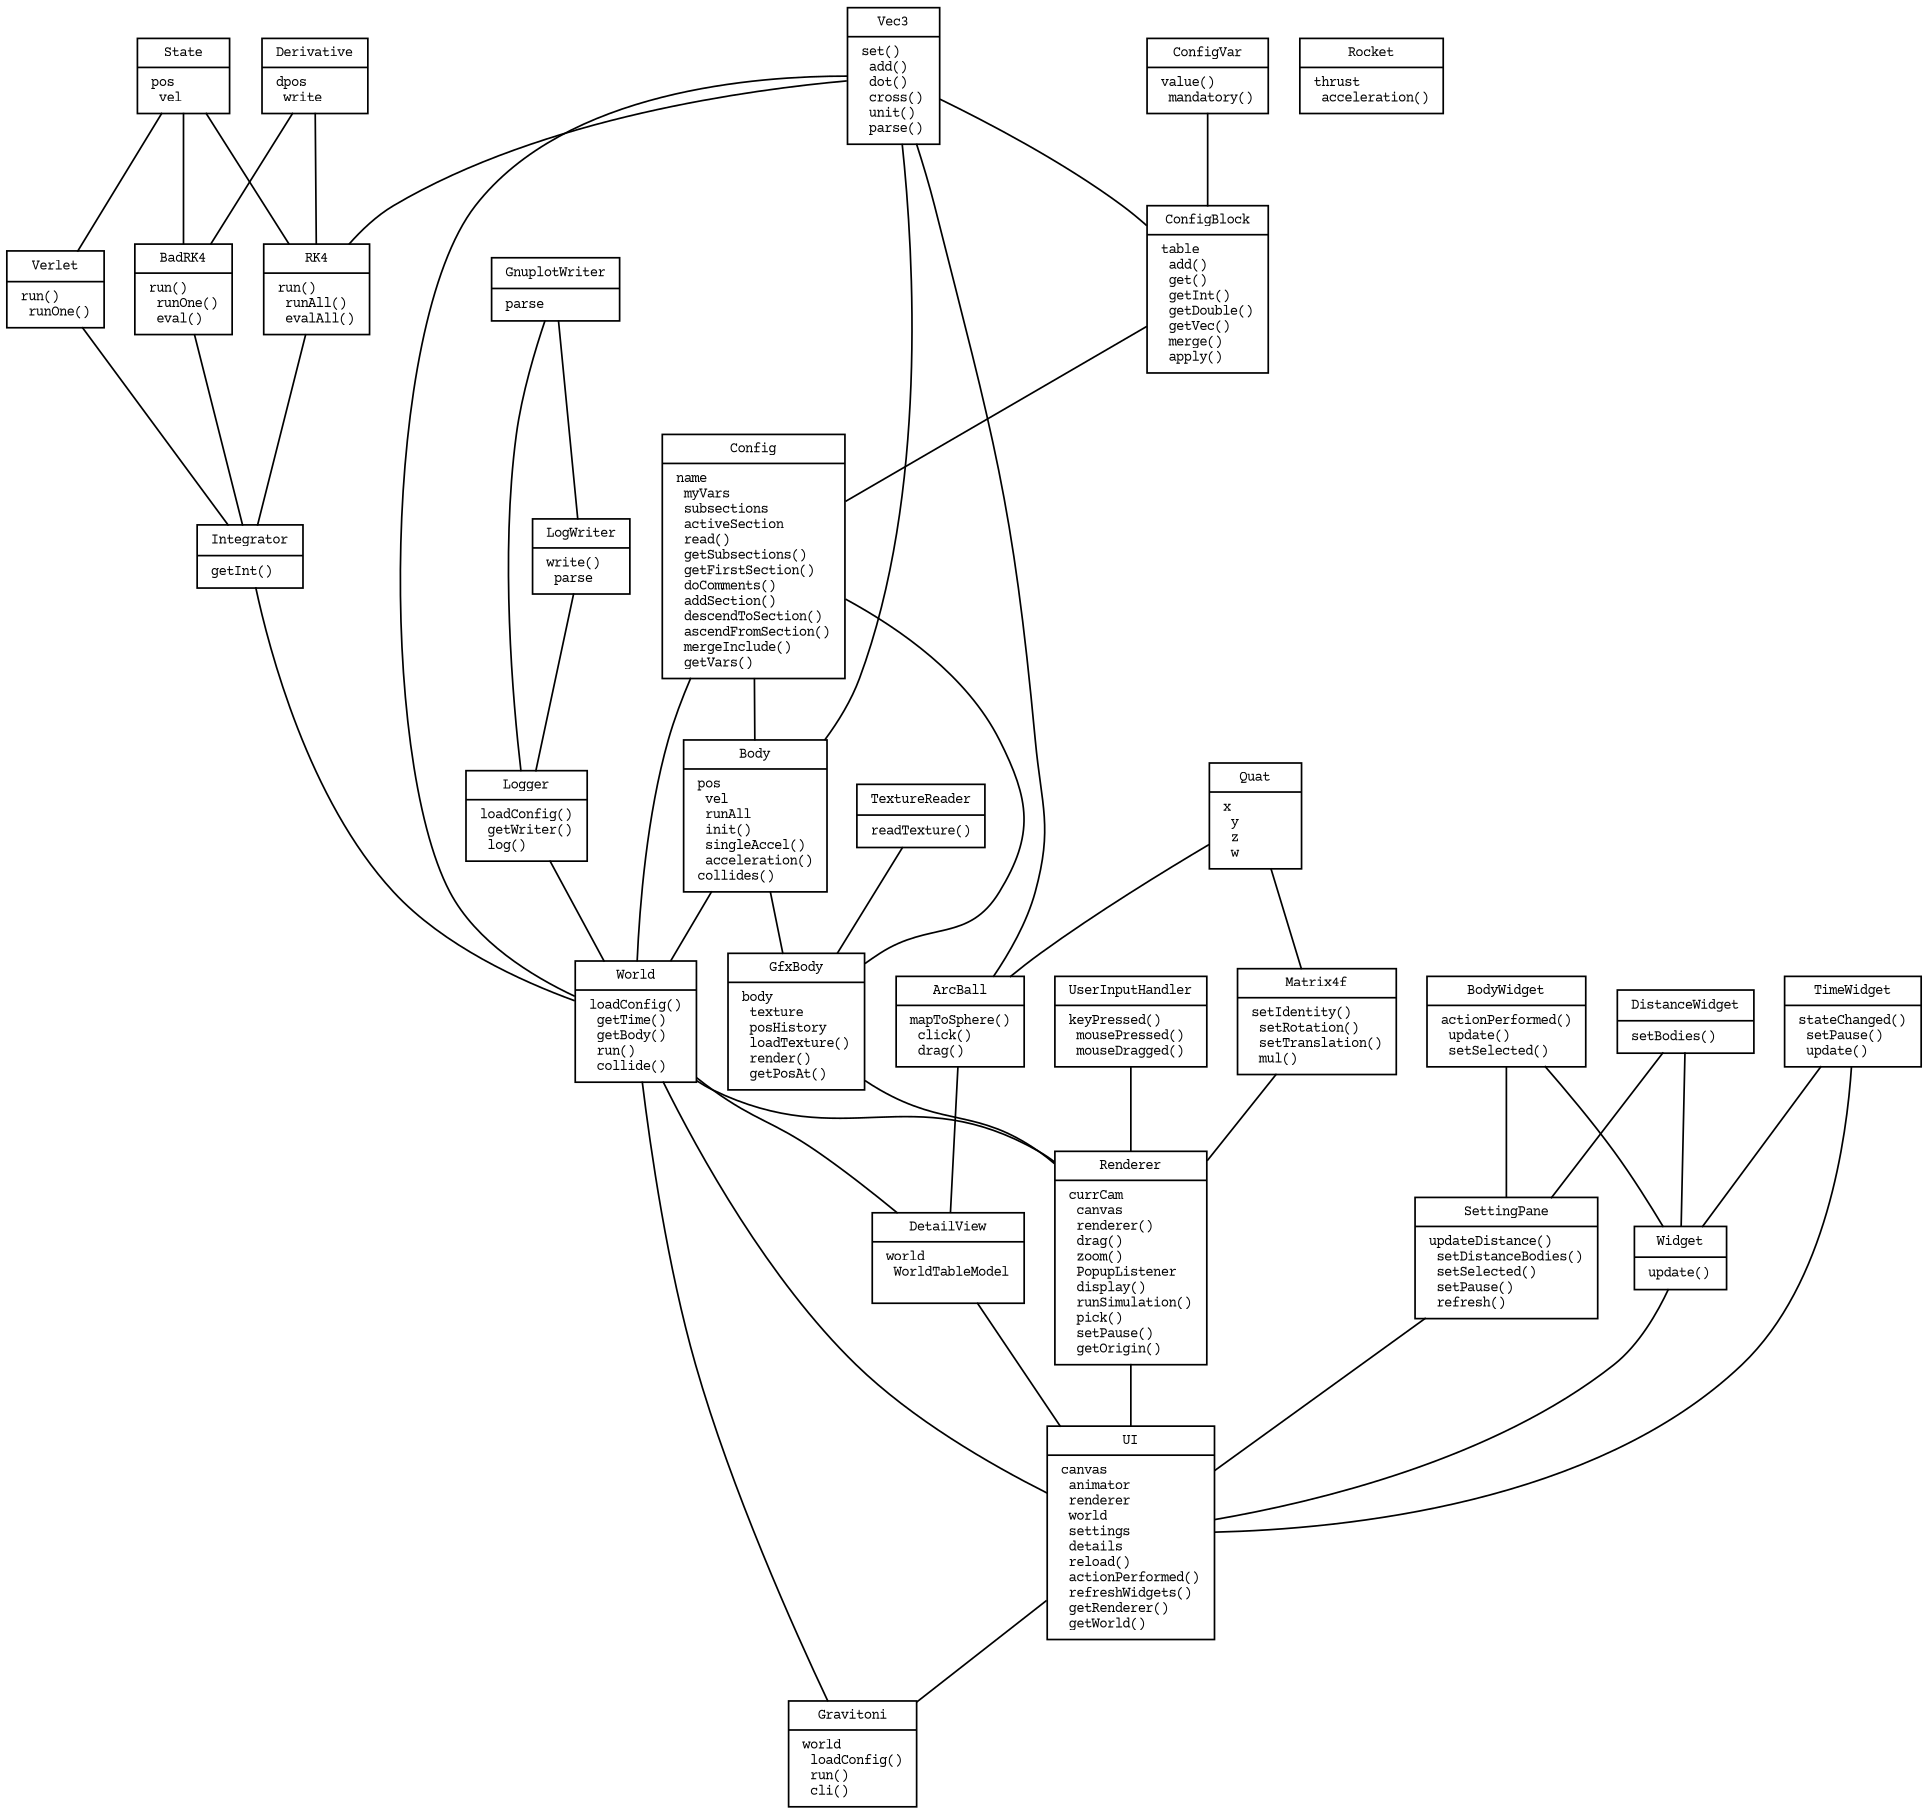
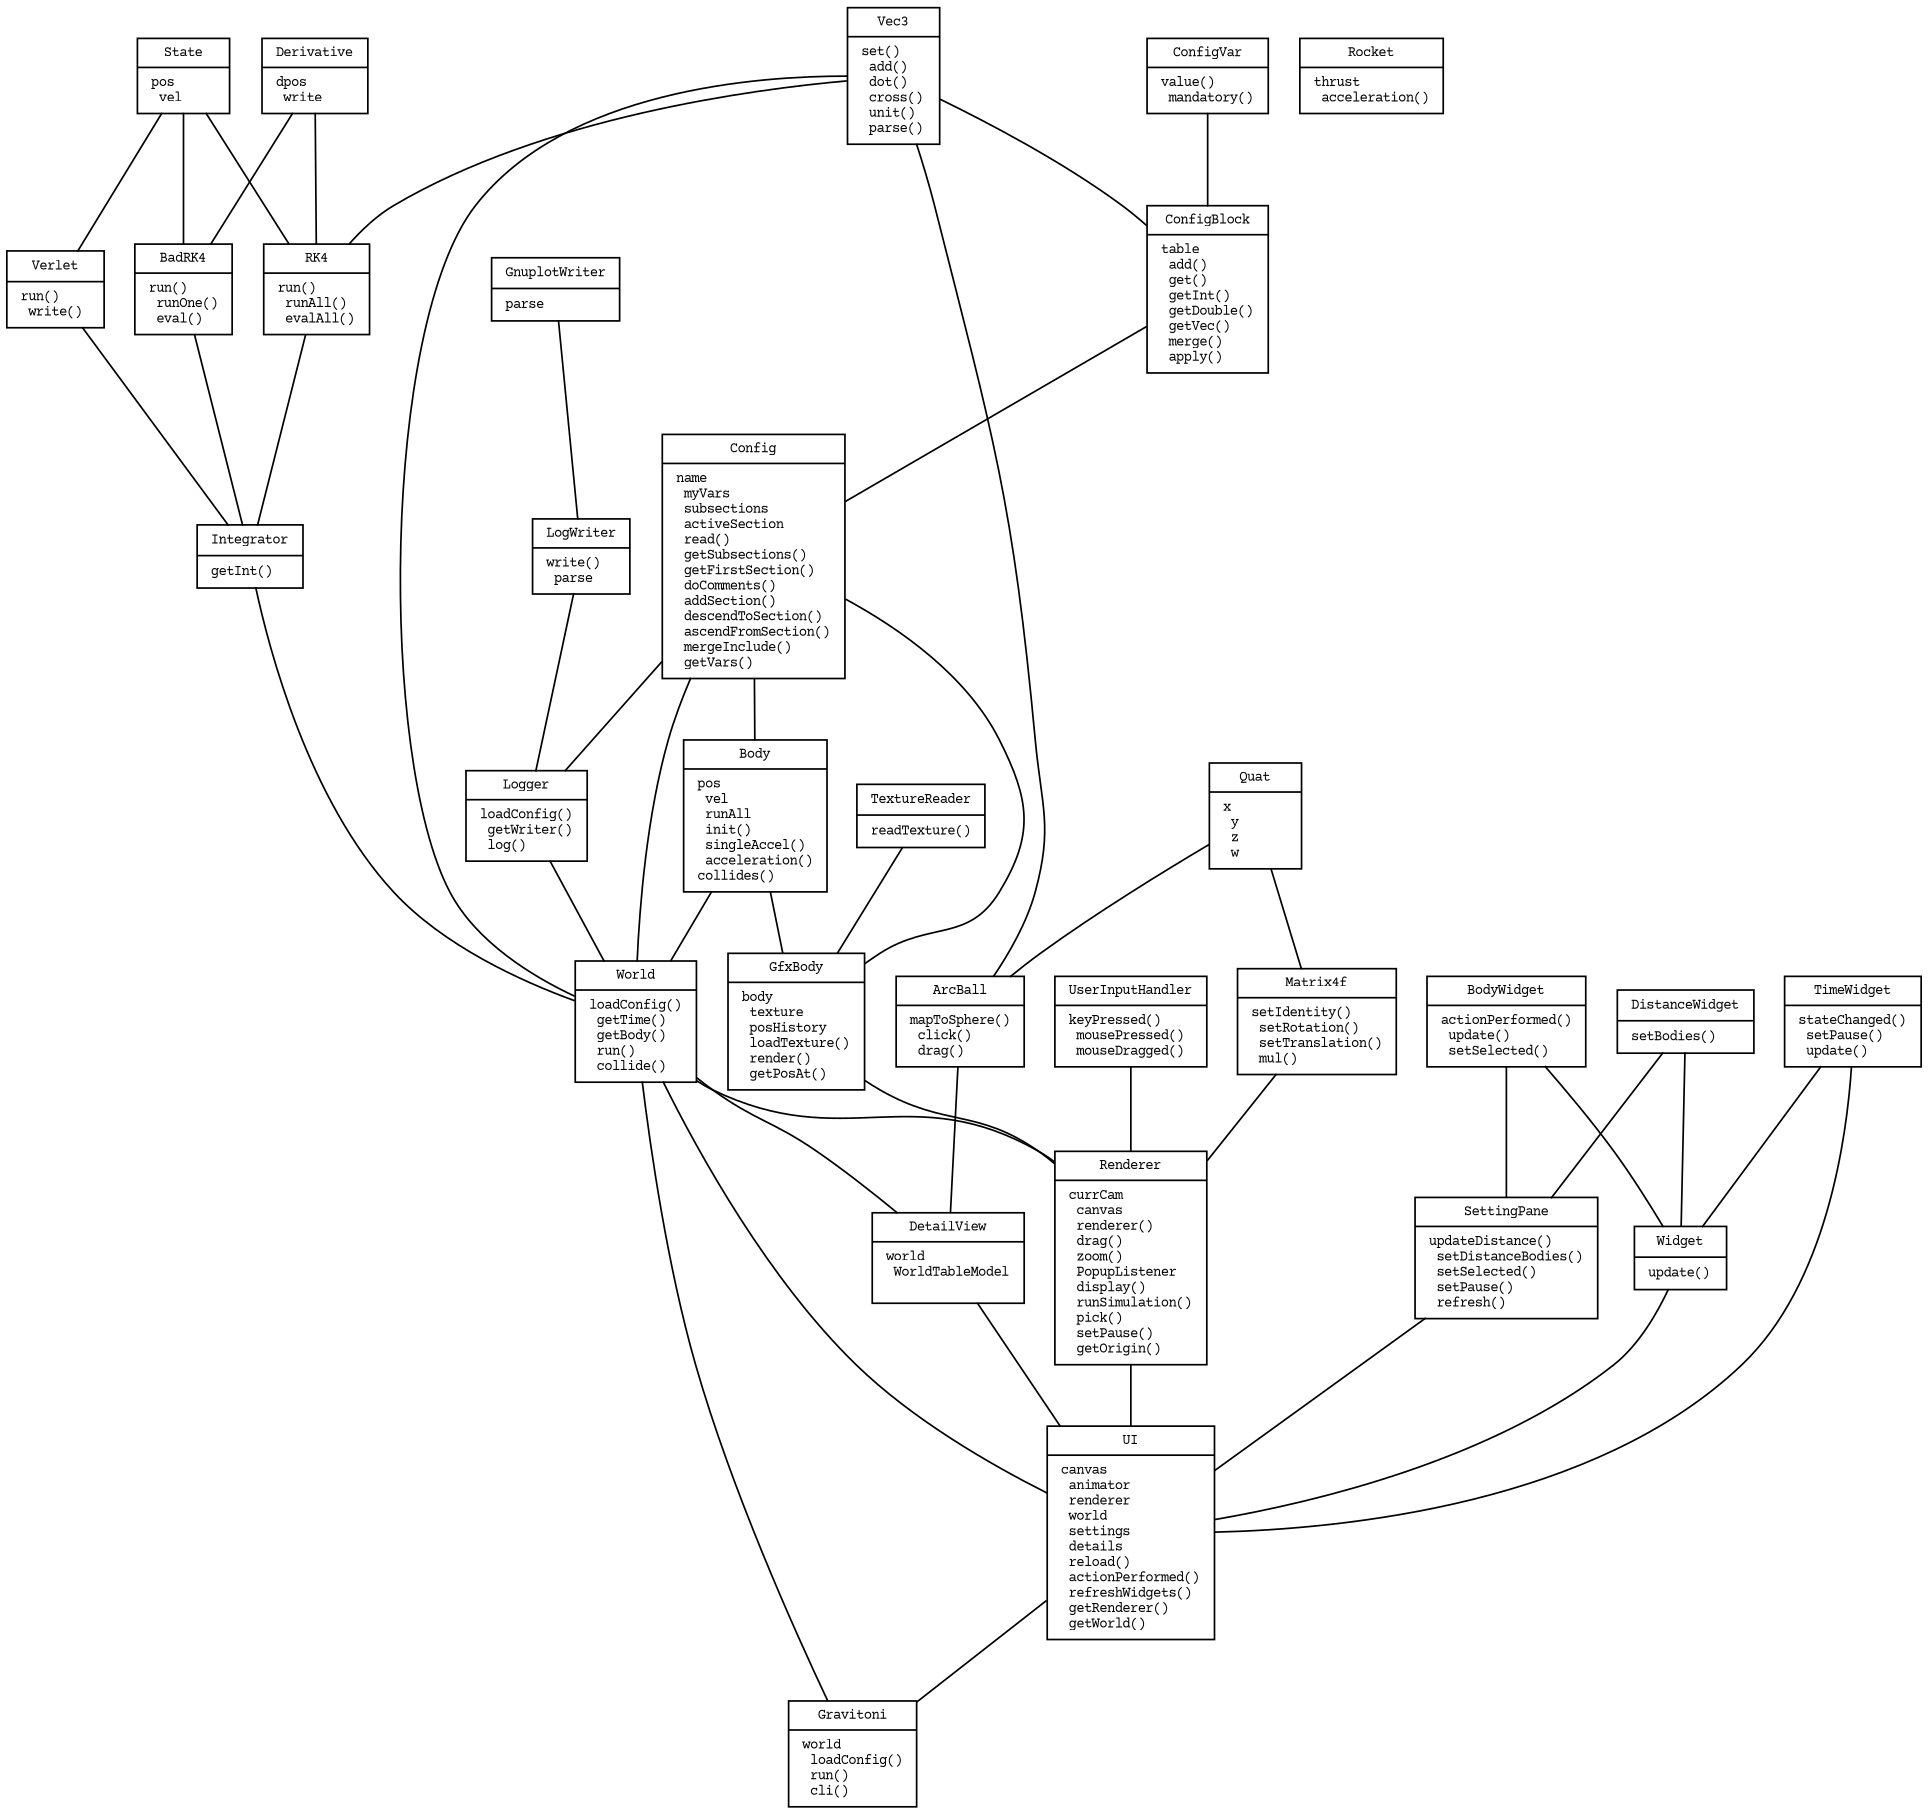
(55, 312) -> (52, 312)
(907, 449) -> none
(509, 544) -> (613, 716)
